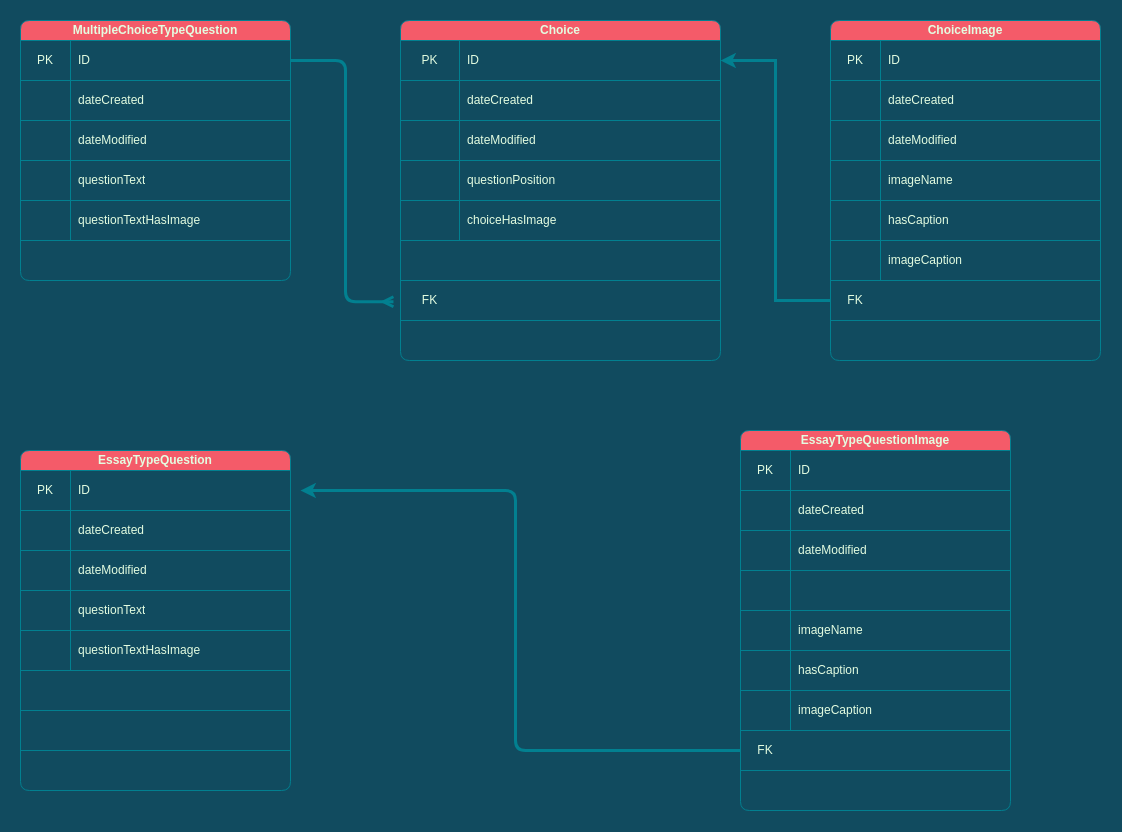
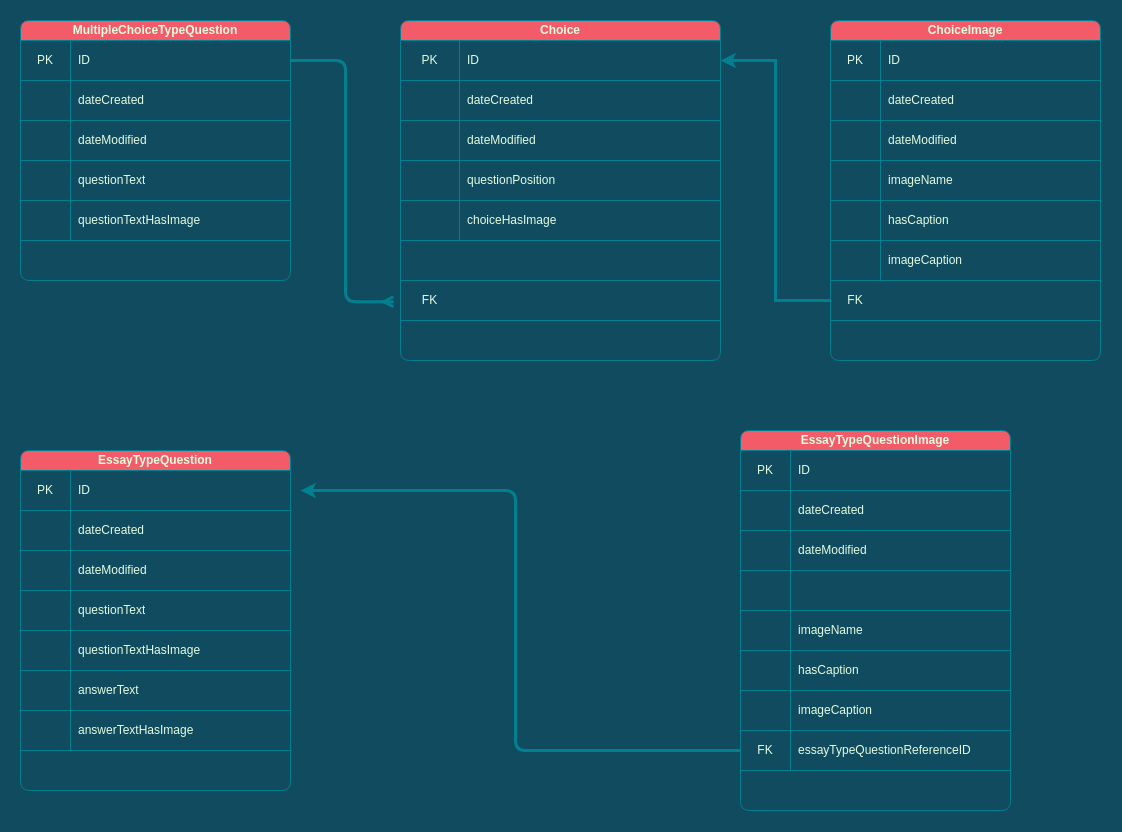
none -> (181, 691)
none -> (181, 731)
none -> (901, 751)
